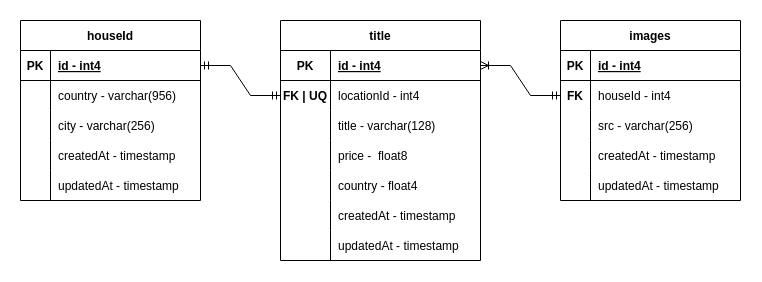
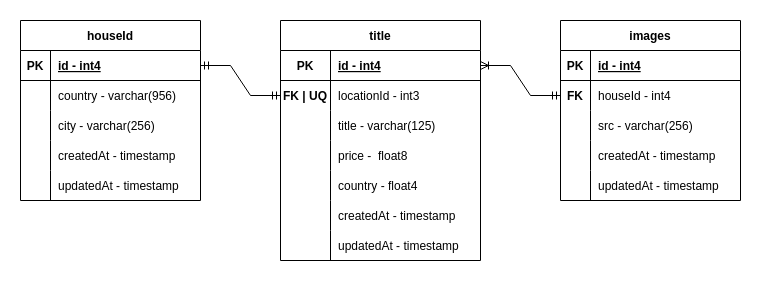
(387, 96) -> (387, 96)
(399, 126) -> (399, 126)
